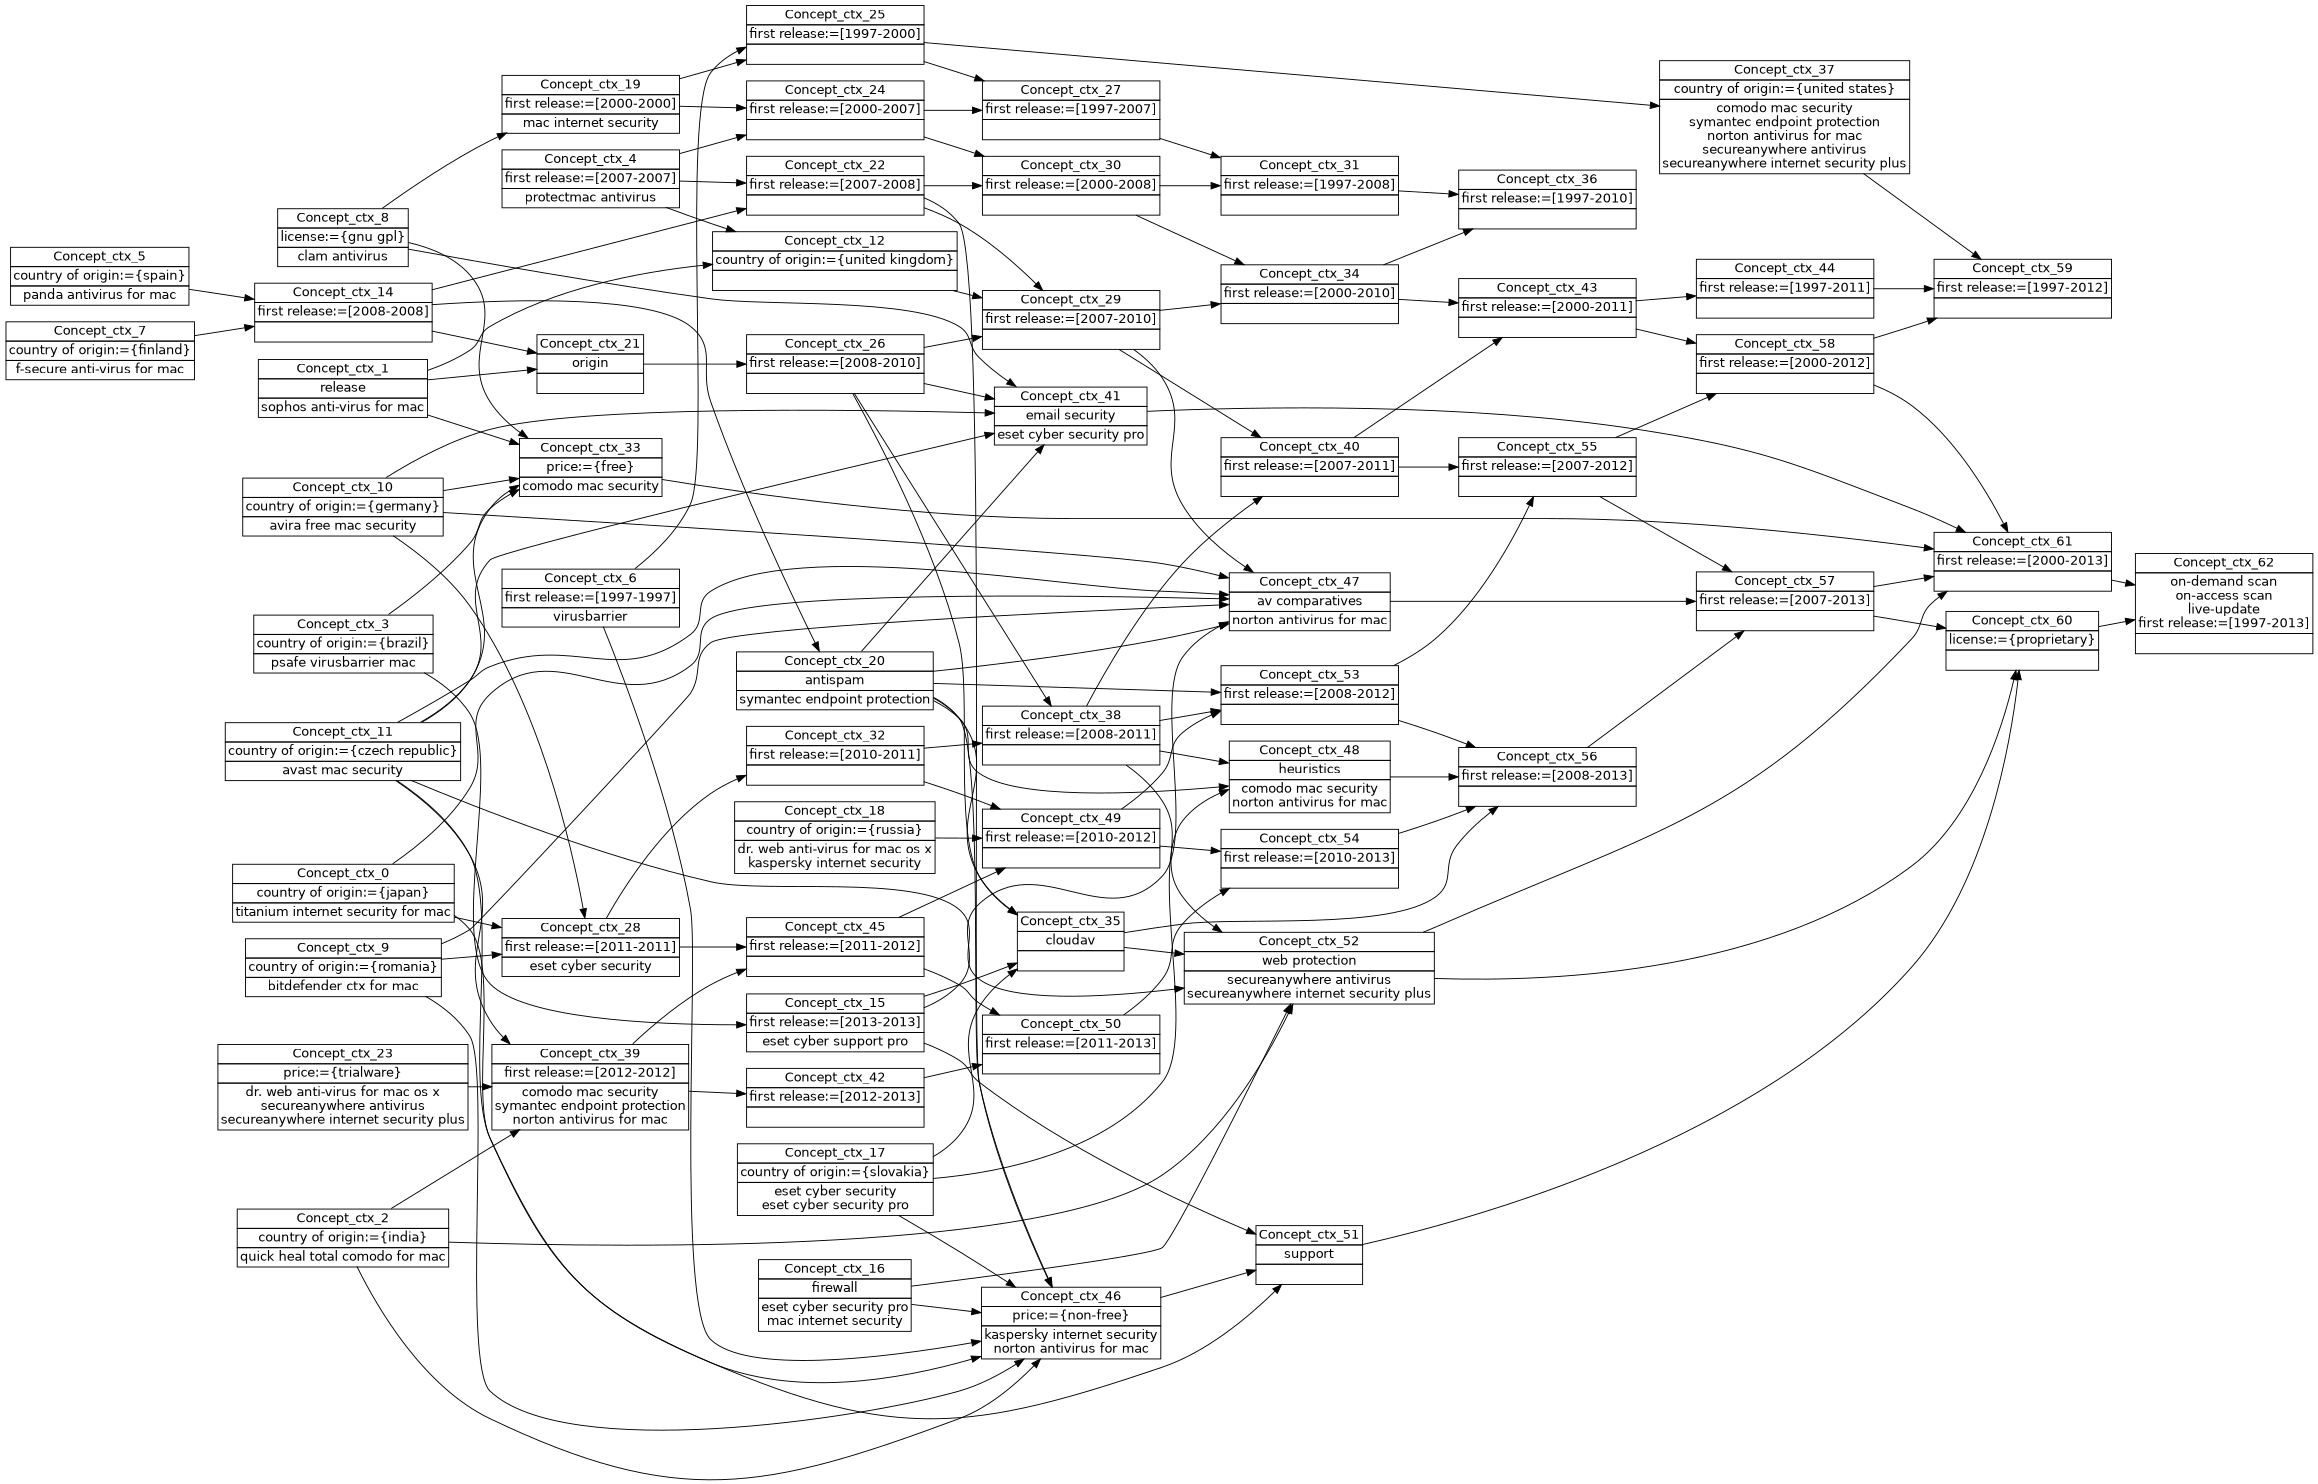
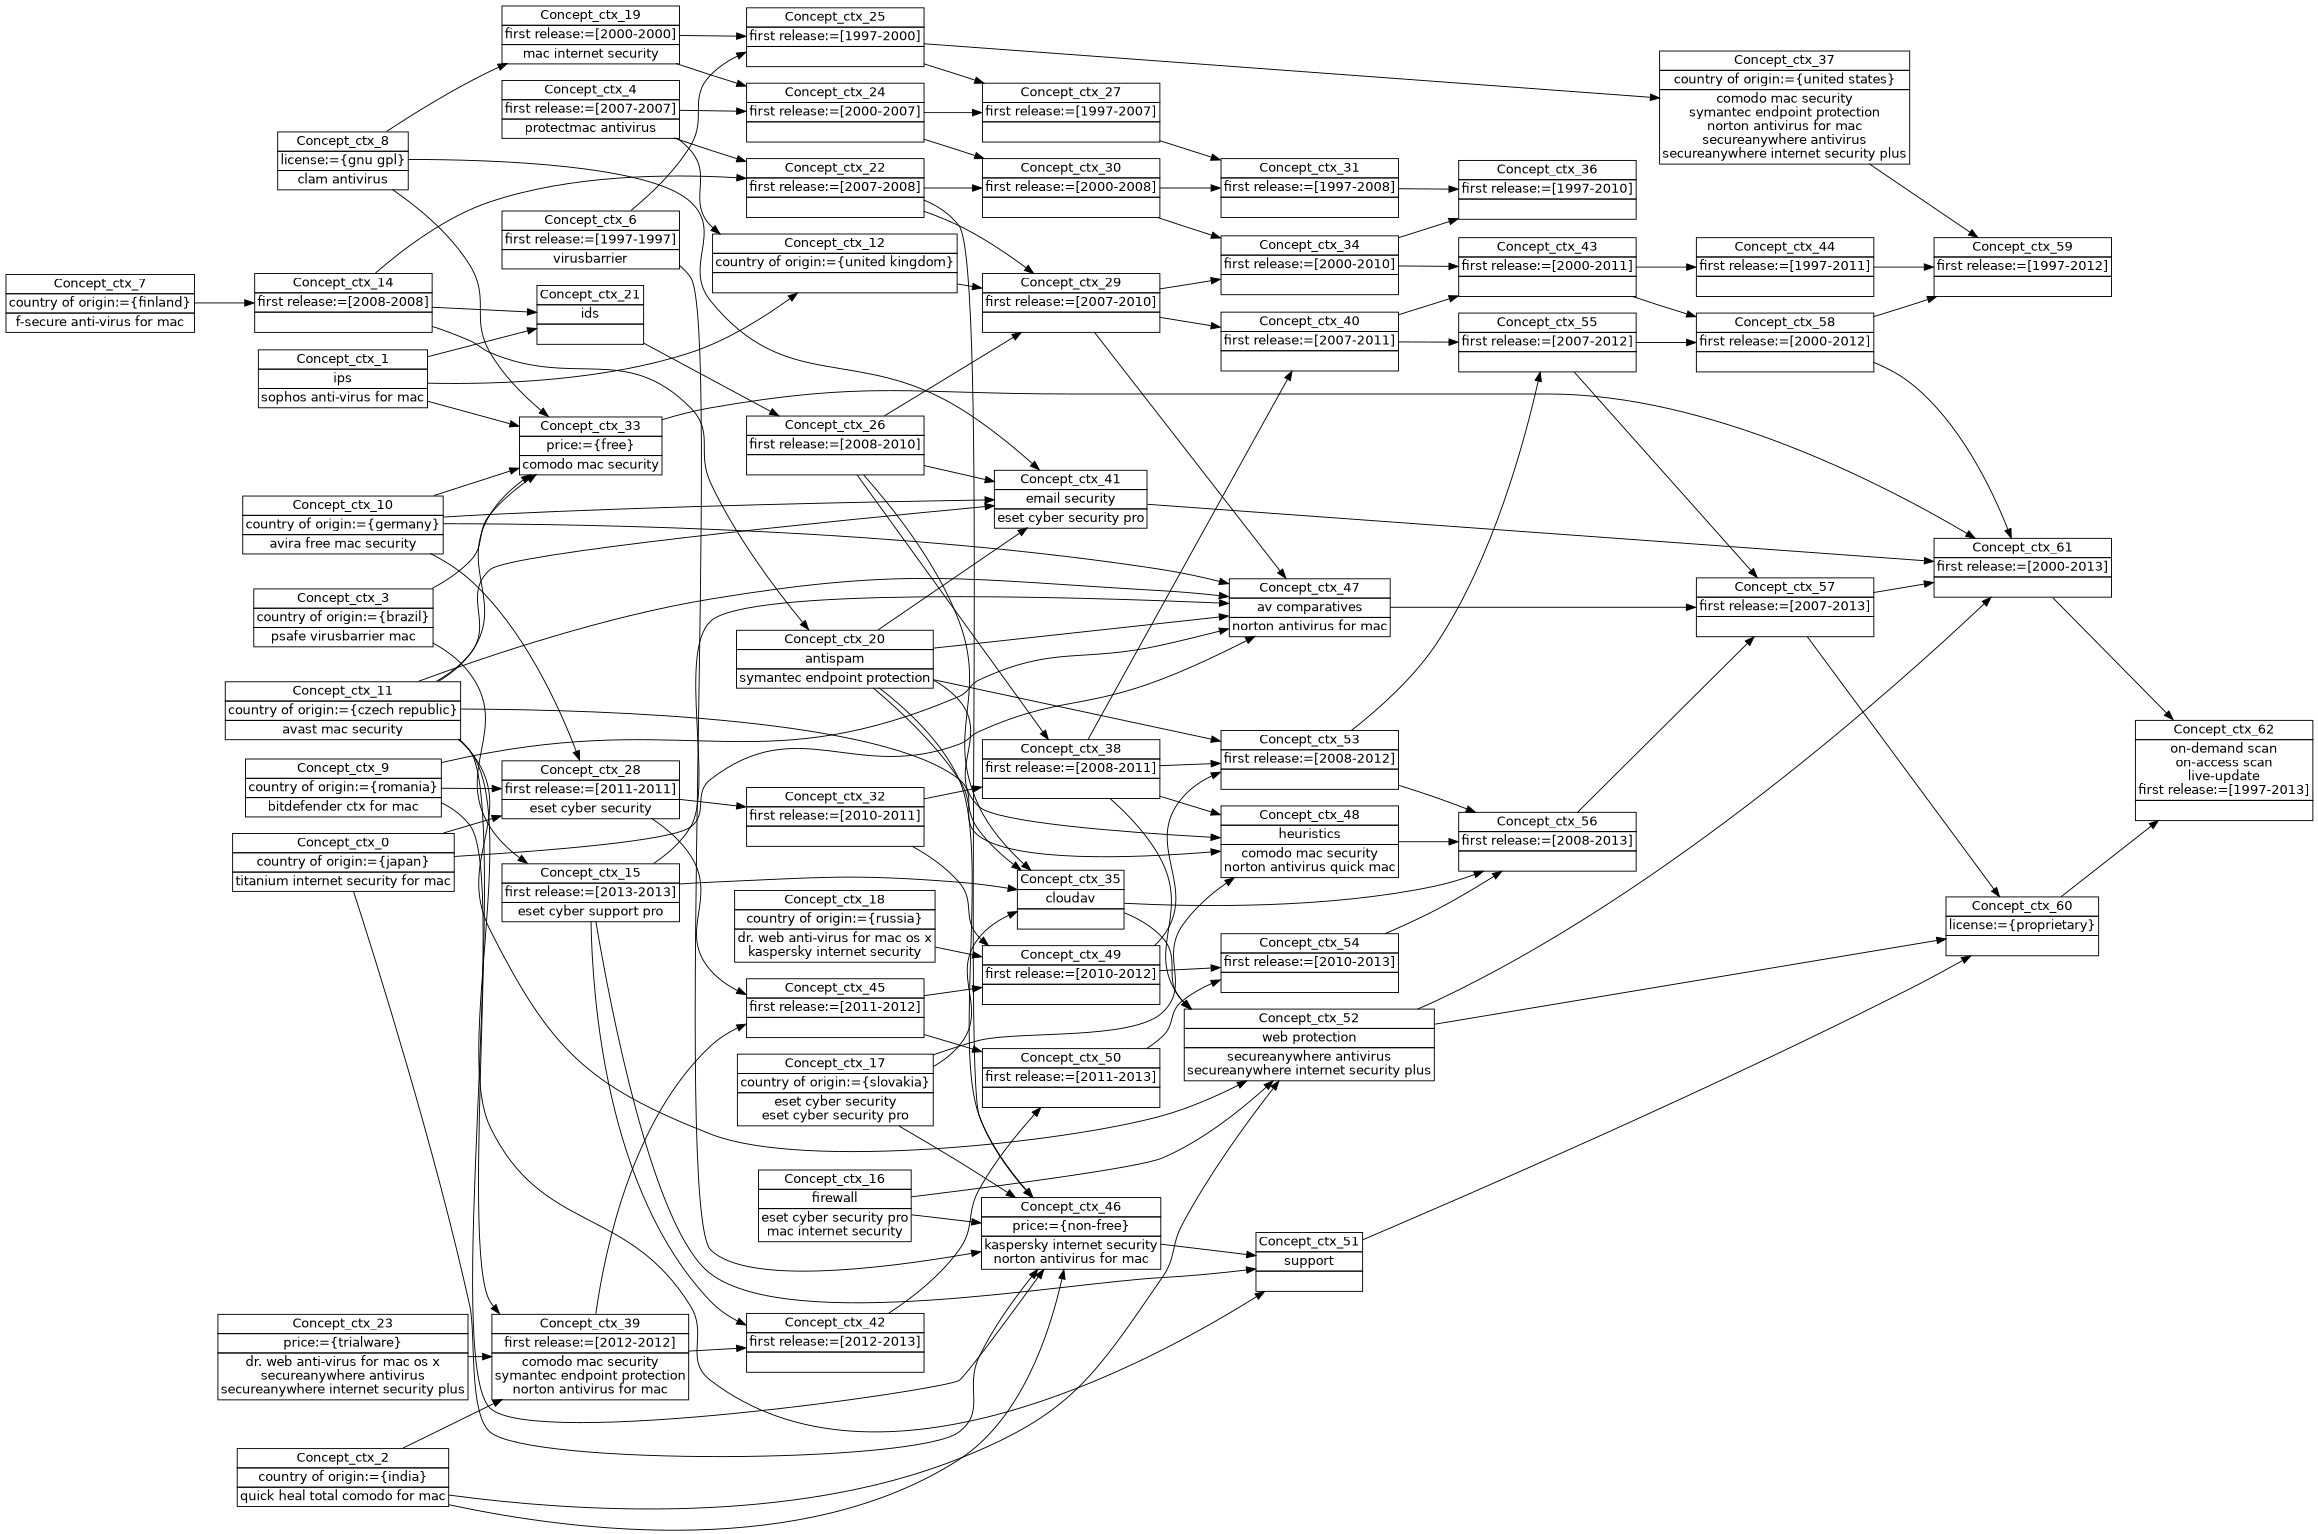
(100, 276) -> none
(590, 363) -> (590, 314)
(343, 388) -> (343, 378)
none -> (862, 741)
(1310, 803) -> (1310, 868)
none -> (623, 1139)
